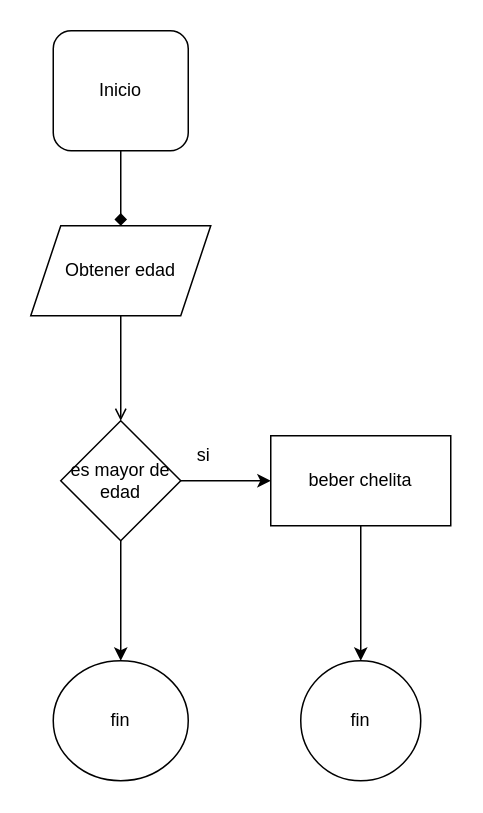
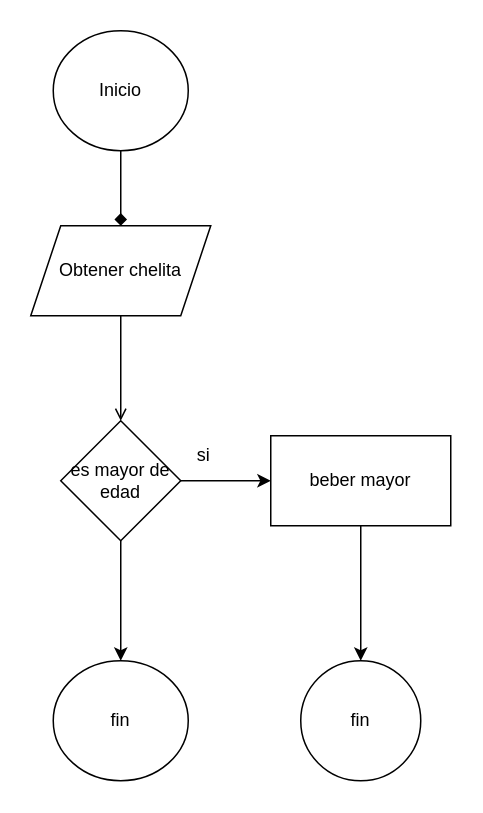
(121, 91) -> (121, 91)
(121, 271) -> (121, 271)
(361, 481) -> (361, 481)
